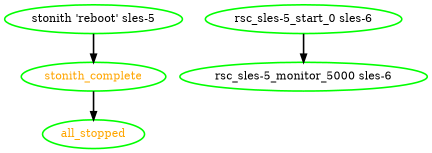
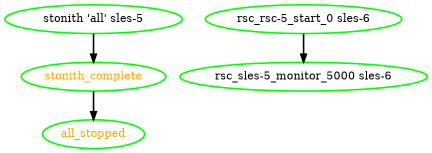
(94, 19) -> (94, 19)
(304, 19) -> (304, 19)
